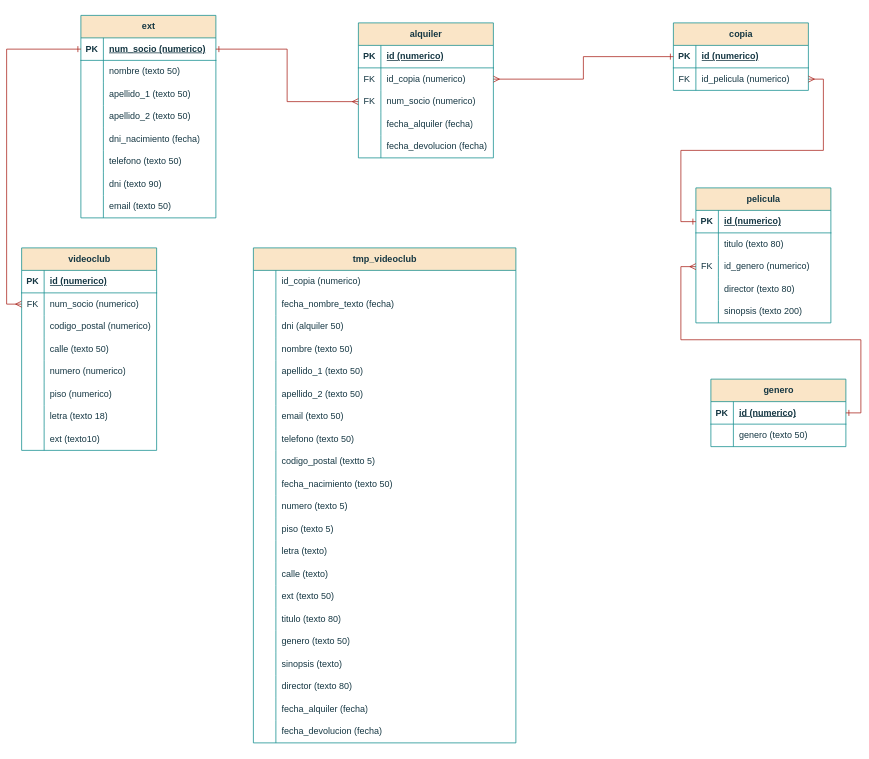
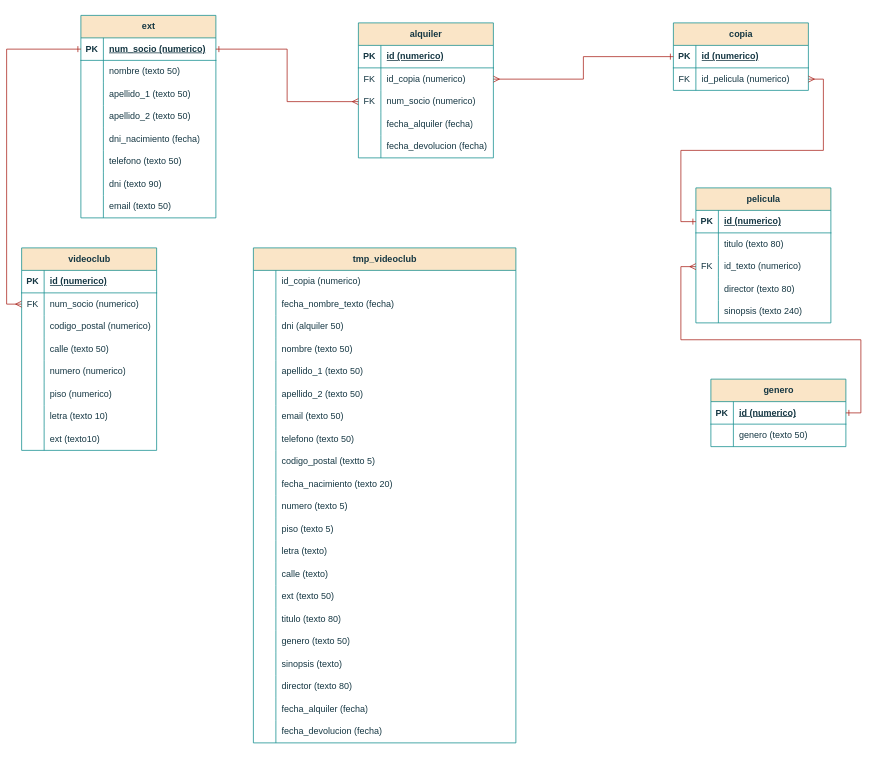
(771, 267) -> (768, 267)
(770, 312) -> (770, 312)
(87, 417) -> (87, 417)
(345, 484) -> (345, 484)
